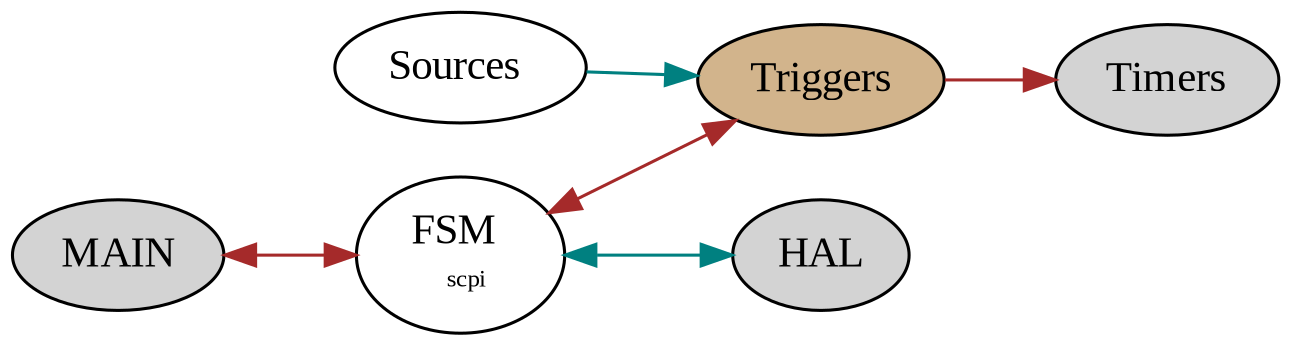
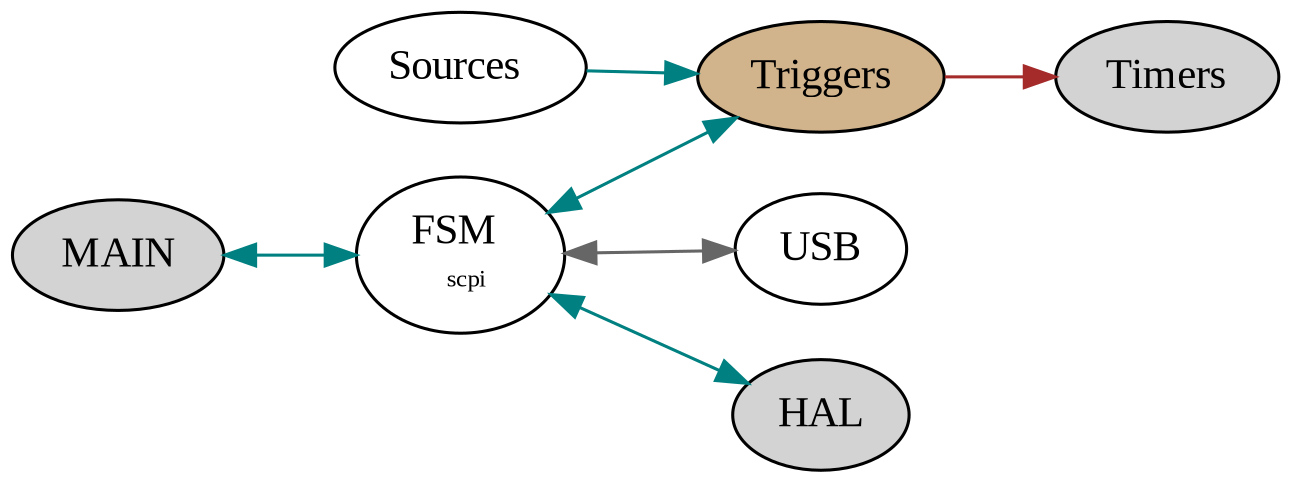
(642, 167) -> (642, 165)
none -> (821, 249)
(290, 255) -> (290, 255)
